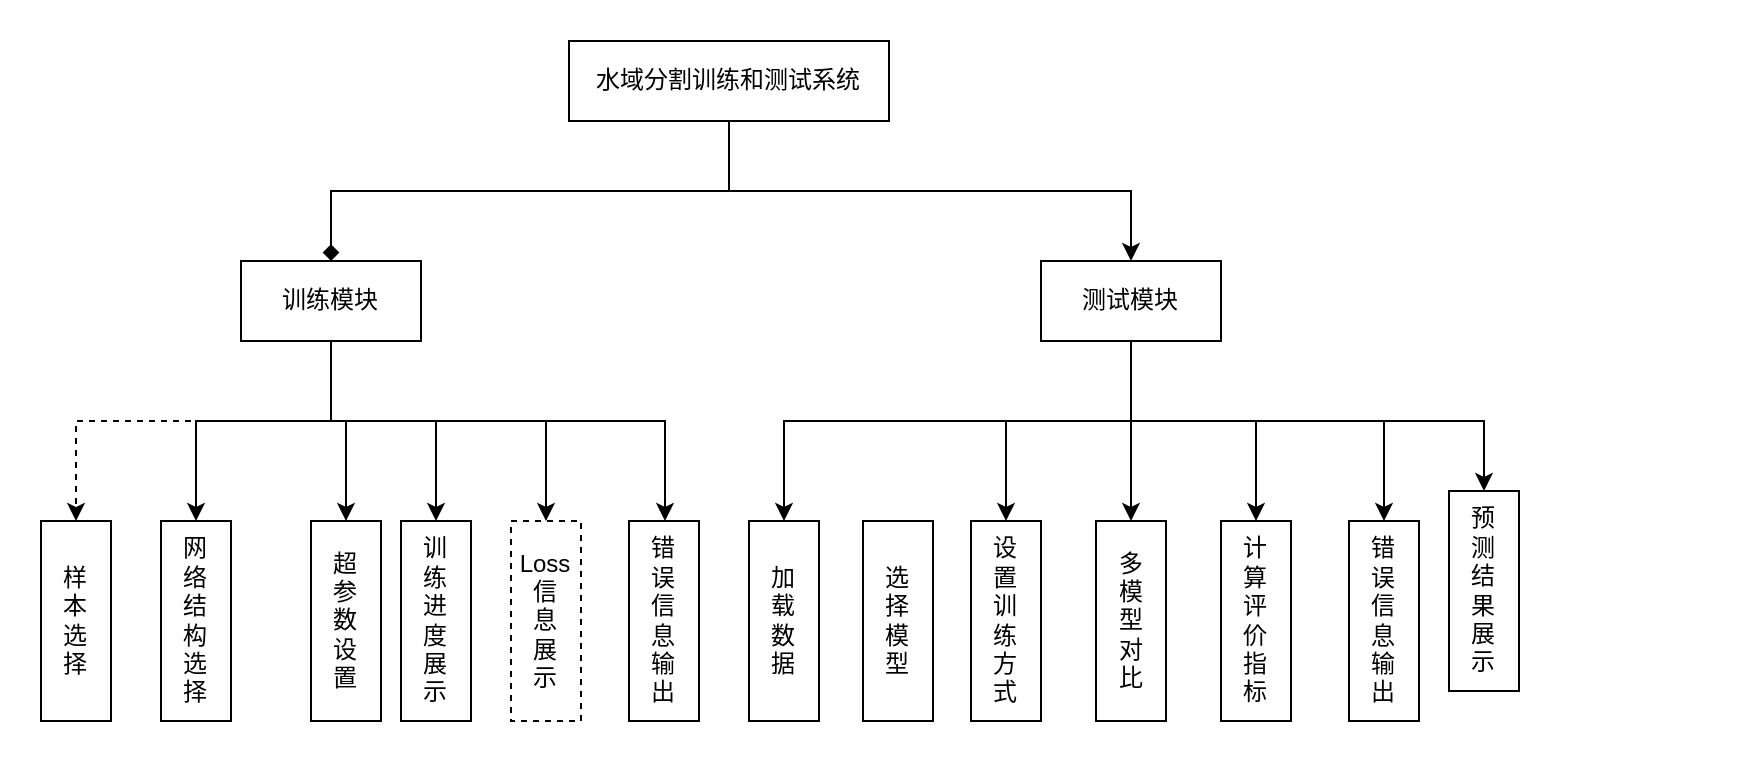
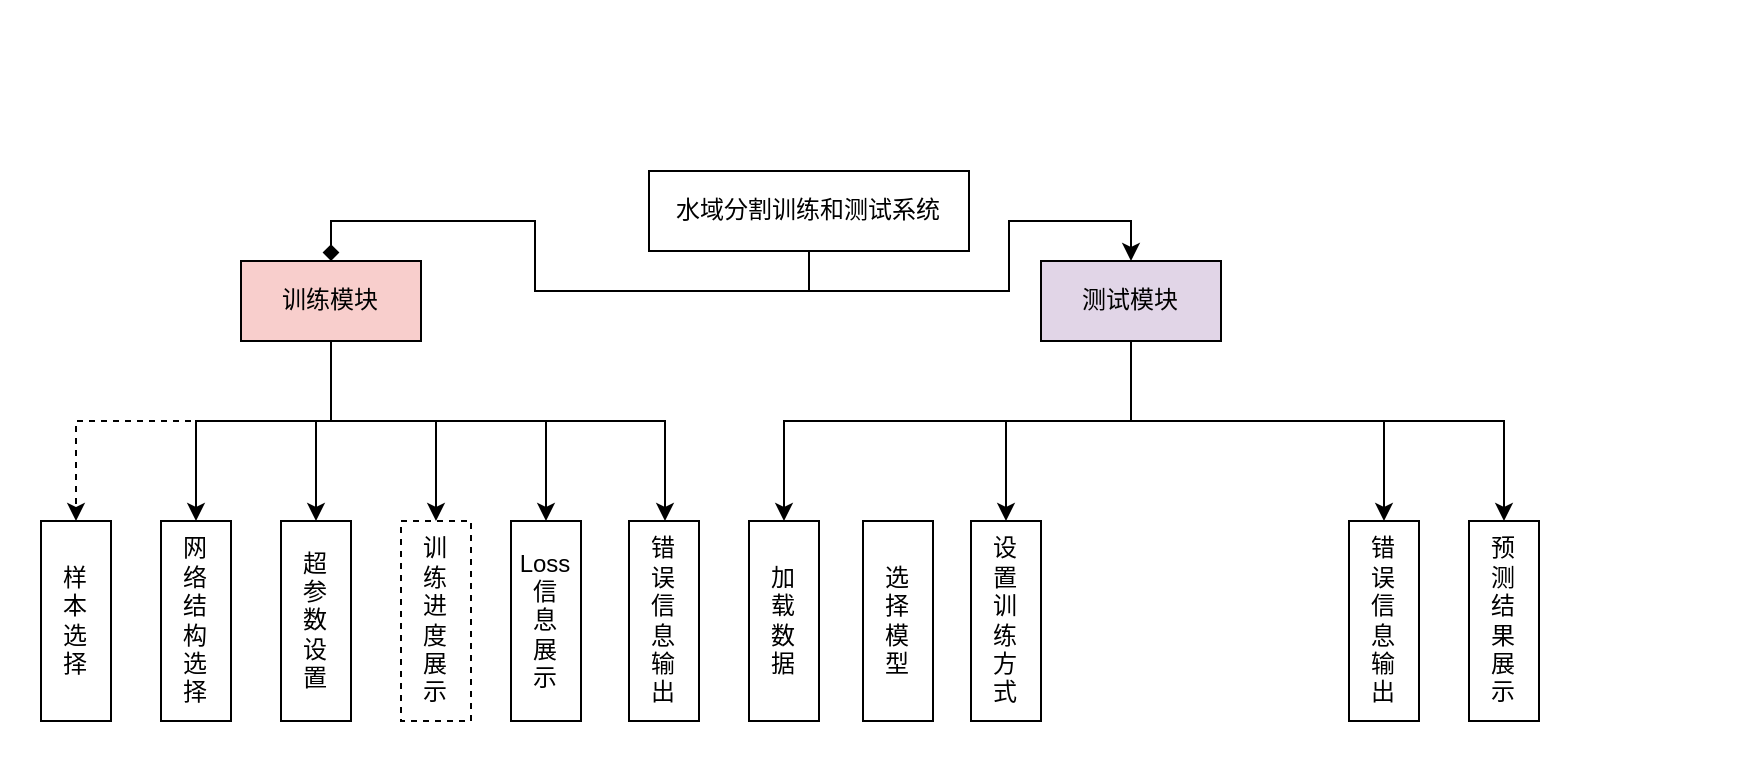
(729, 81) -> (809, 211)
(331, 301) -> (331, 301)
(1131, 301) -> (1131, 301)
(1131, 466) -> none
(1256, 466) -> none
(1484, 591) -> (1504, 621)
(346, 621) -> (316, 621)
(436, 621) -> (436, 621)
(546, 621) -> (546, 621)
(1131, 621) -> none
(1256, 621) -> none
